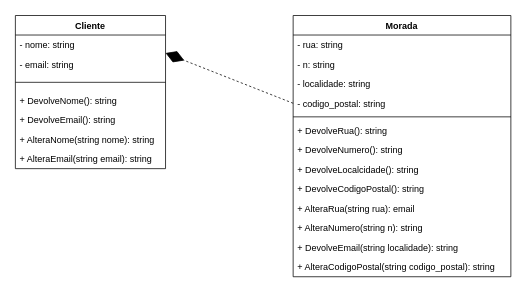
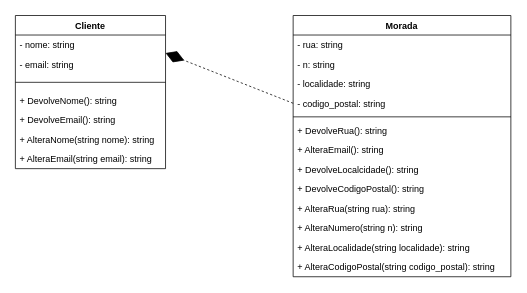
(354, 150) -> (347, 150)
(363, 209) -> (367, 209)
(386, 248) -> (396, 248)
